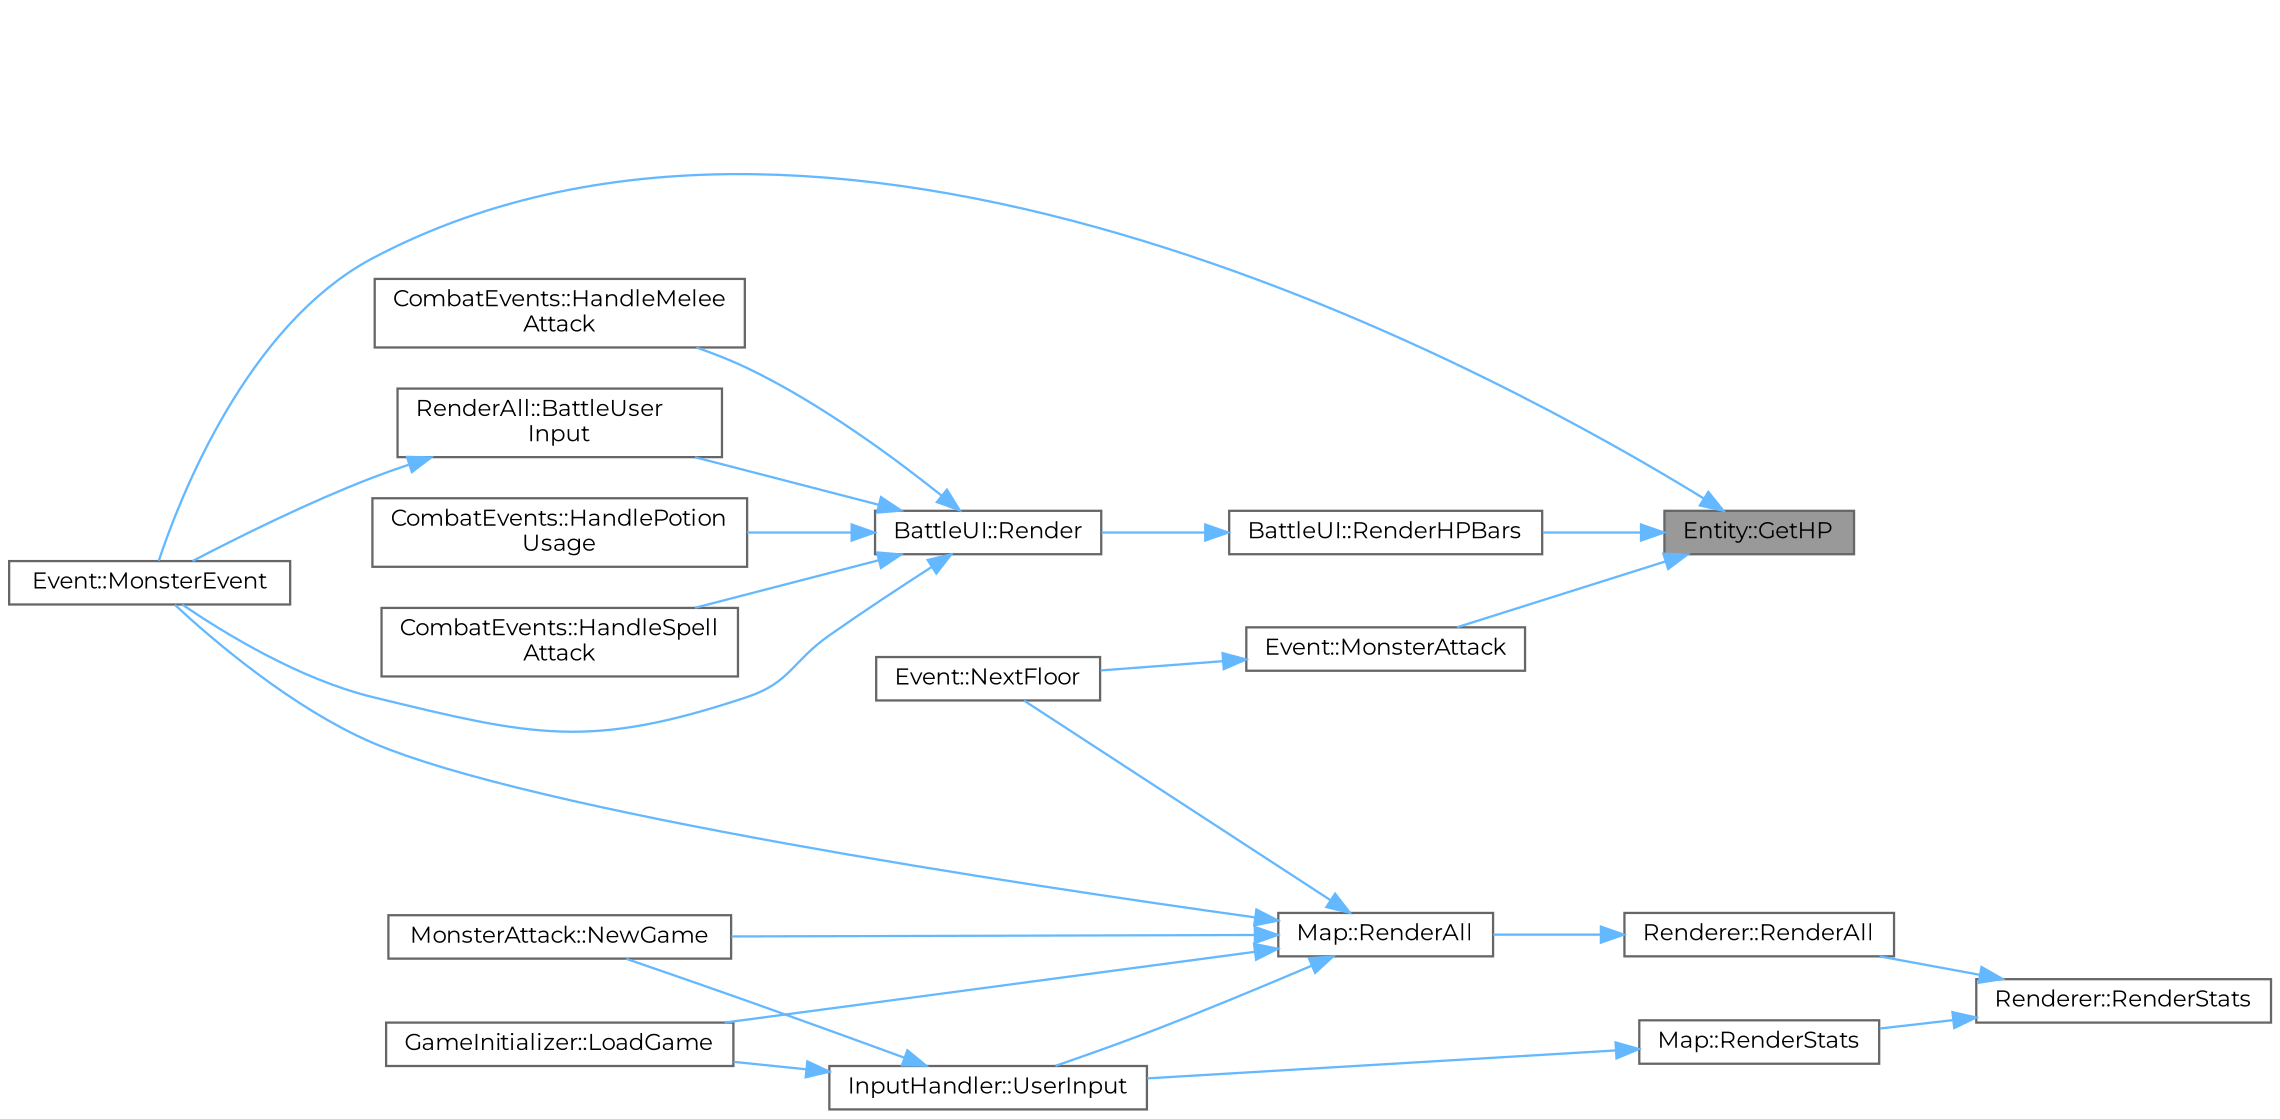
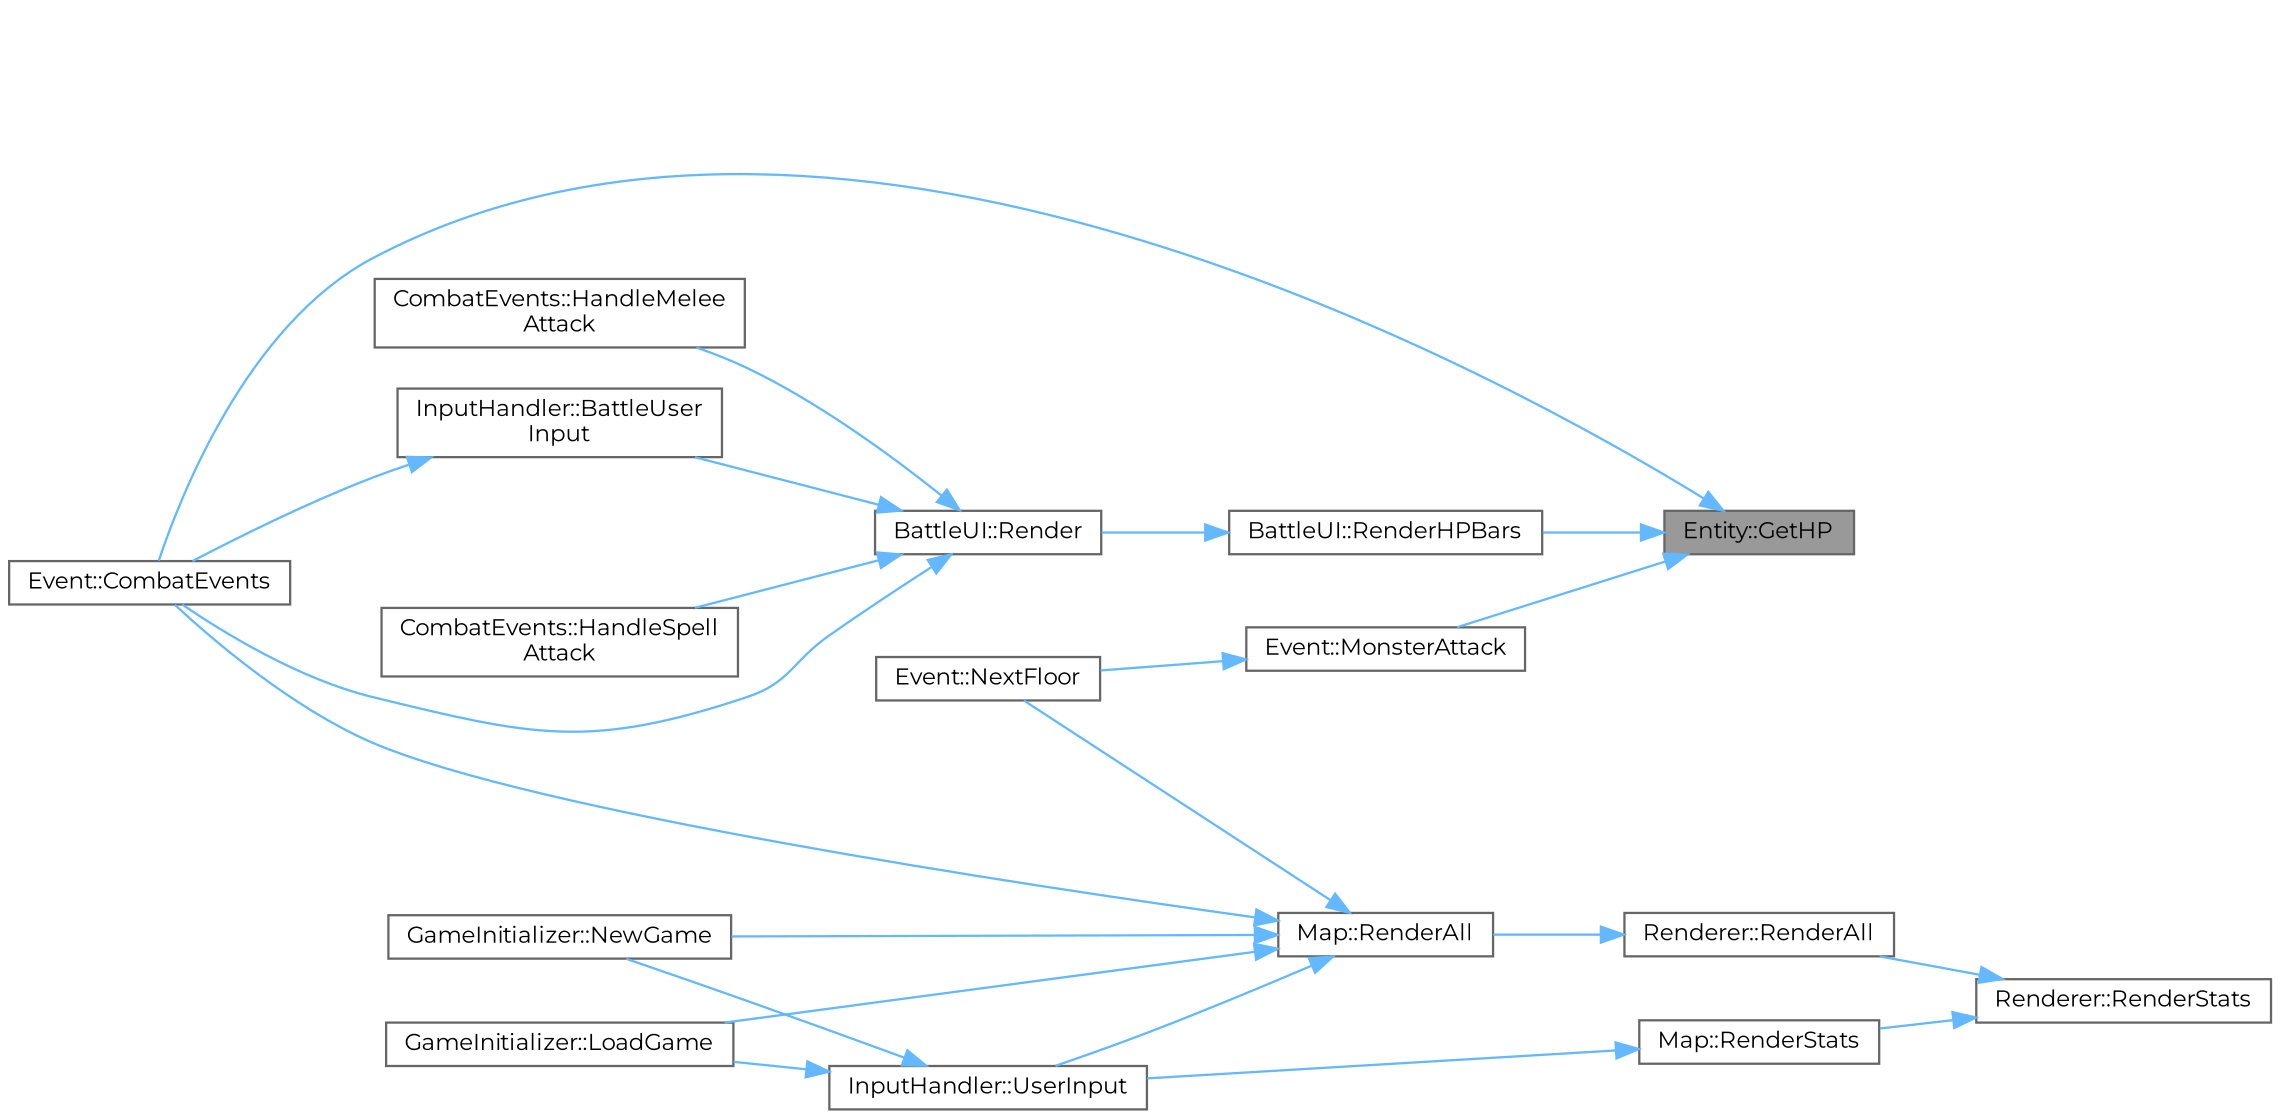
(560, 423) -> (560, 423)
(560, 533) -> none
(150, 583) -> (150, 583)
(560, 937) -> (560, 937)
